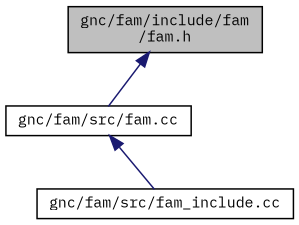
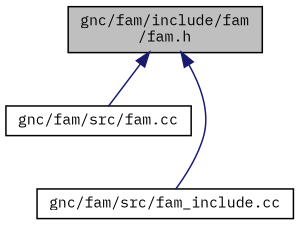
(137, 168) -> (205, 129)
